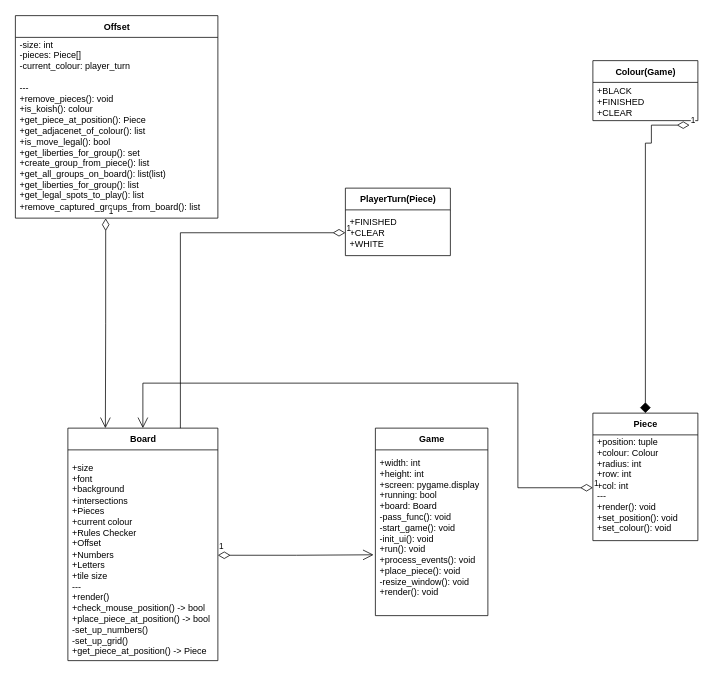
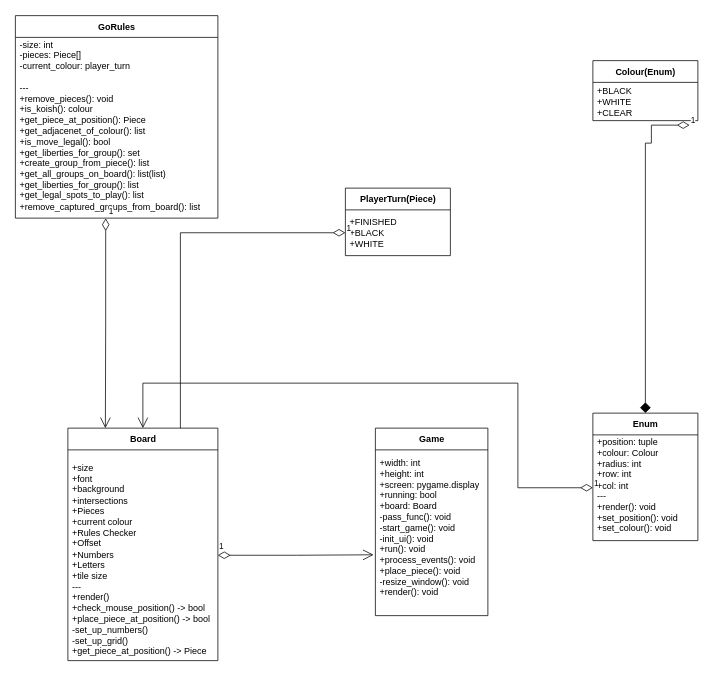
(117, 27) -> (117, 27)
(646, 72) -> (646, 72)
(620, 102) -> (612, 102)
(373, 233) -> (373, 233)
(646, 424) -> (646, 424)
